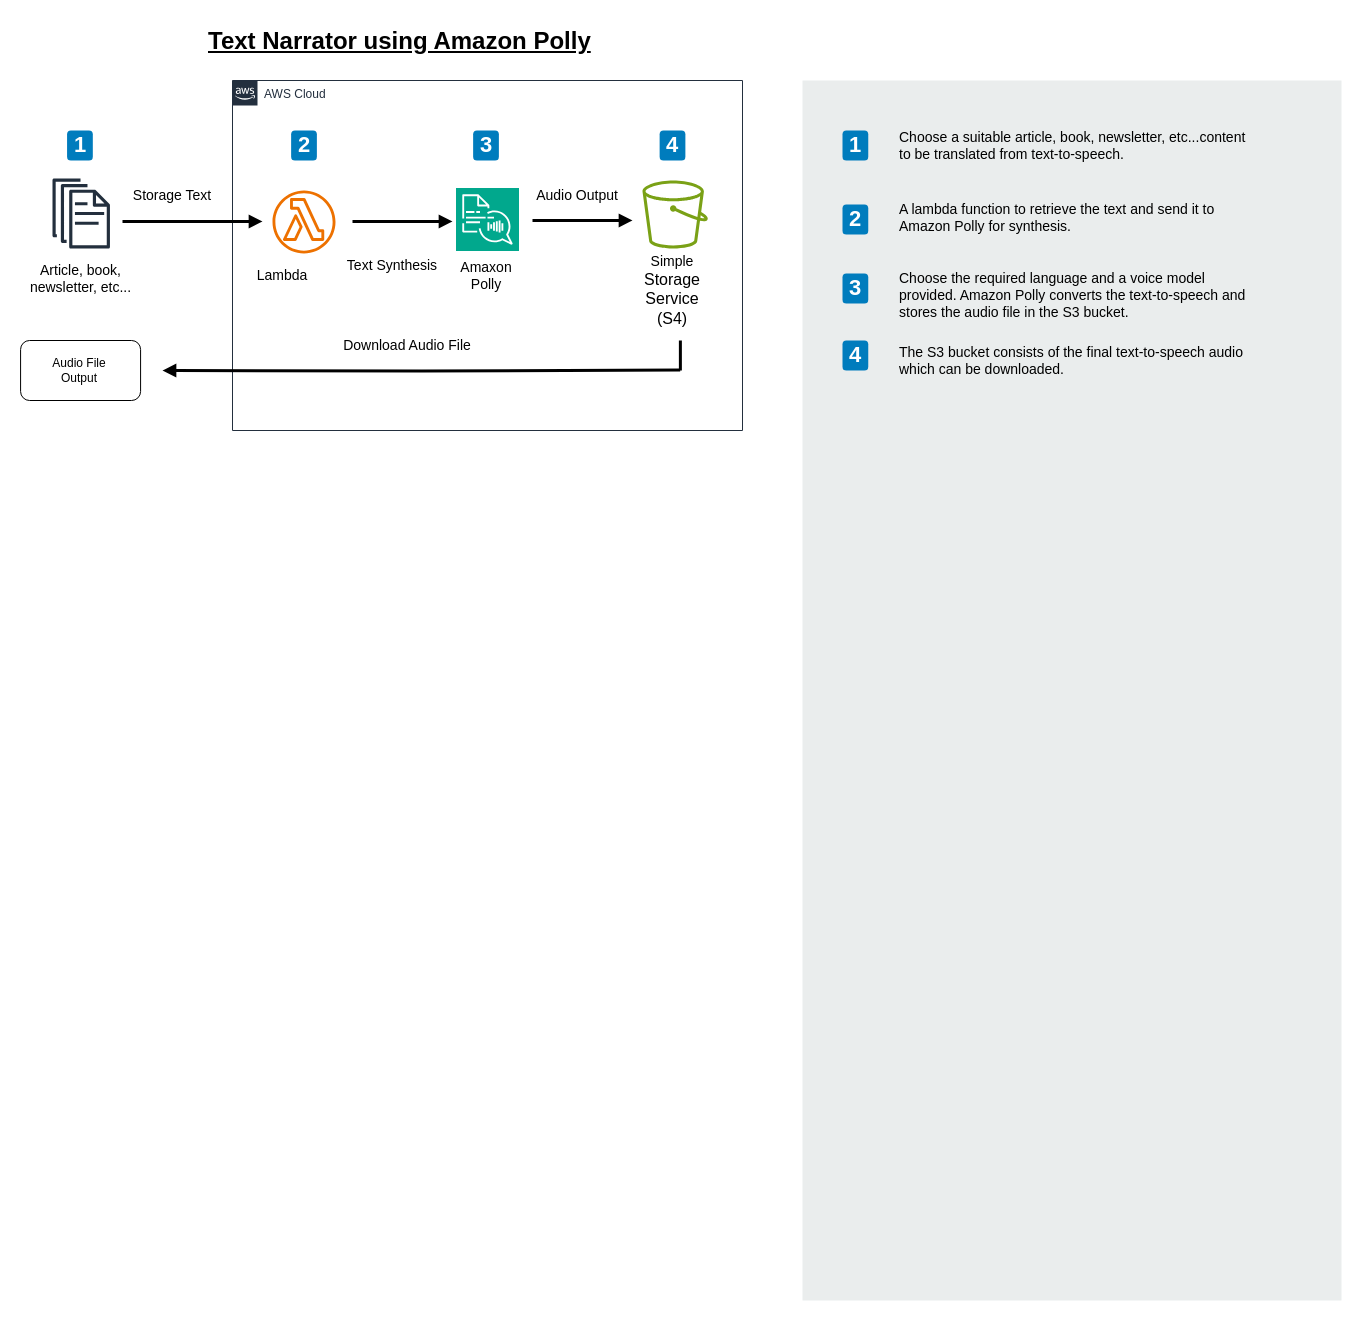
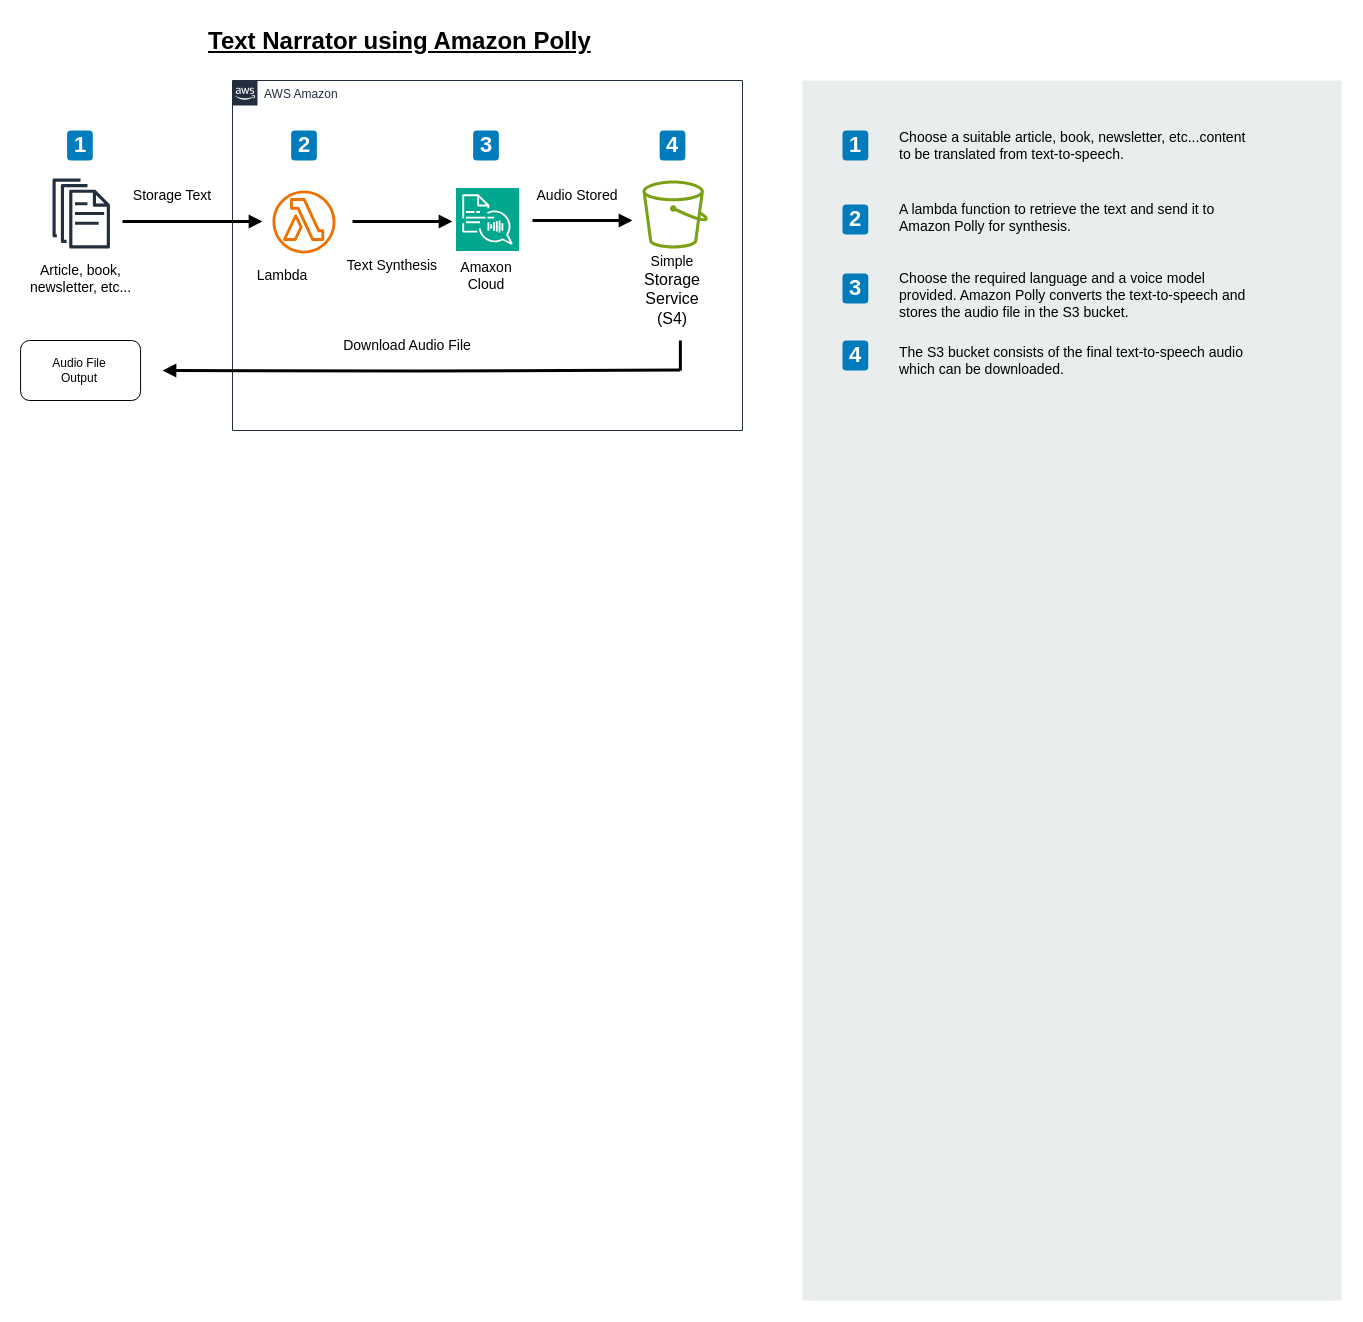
(292, 95) -> (297, 95)
(578, 196) -> (578, 196)
(487, 276) -> (487, 276)
